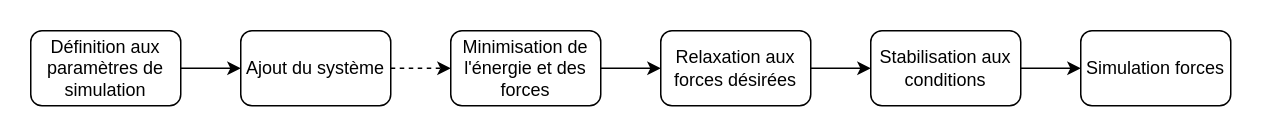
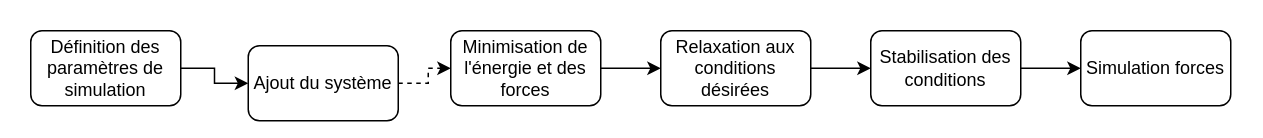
(106, 68) -> (106, 68)
(316, 68) -> (323, 83)
(736, 68) -> (736, 68)
(946, 68) -> (946, 68)
